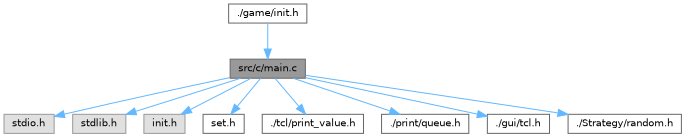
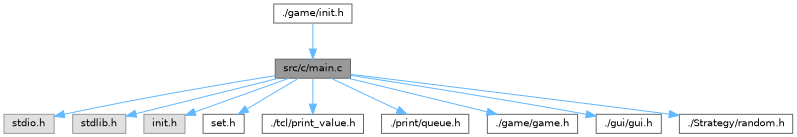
(518, 124) -> (629, 124)
none -> (532, 124)
